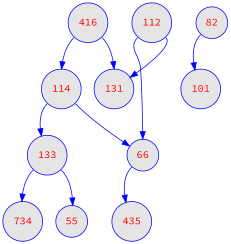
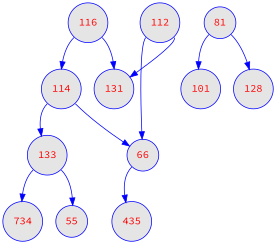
(88, 23) -> (88, 23)
(212, 23) -> (220, 23)
none -> (253, 89)
